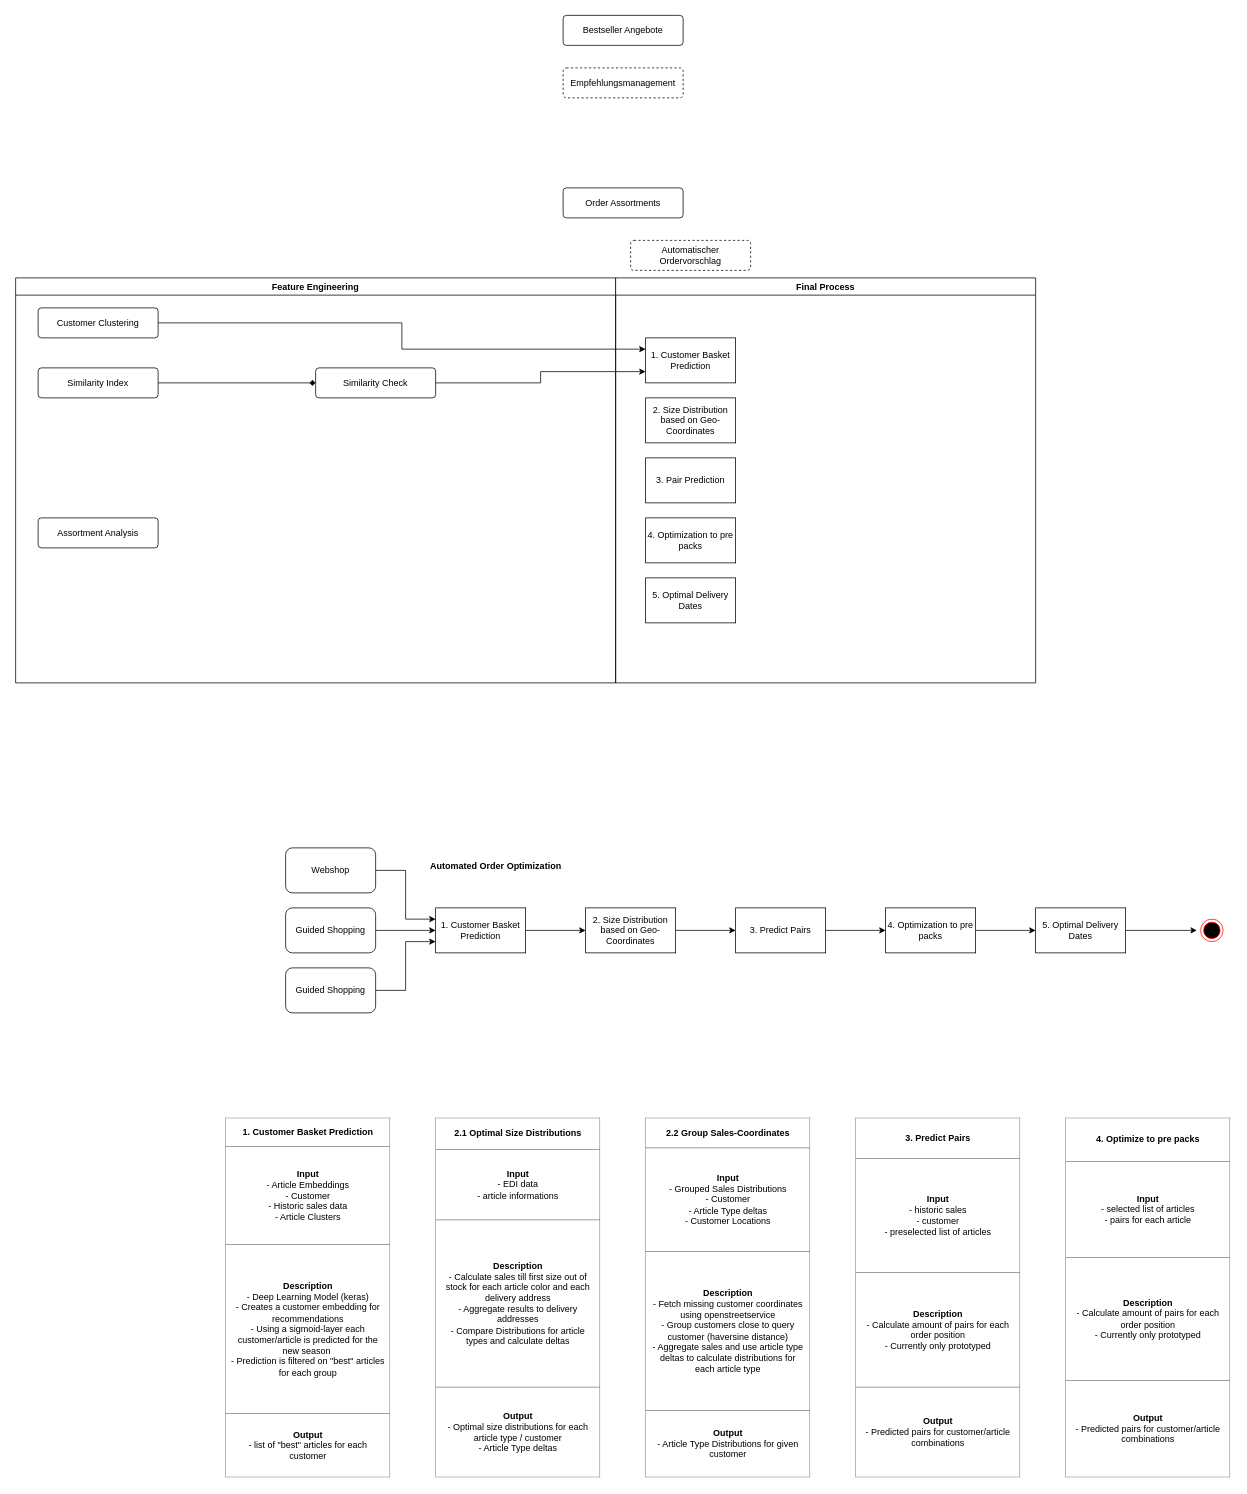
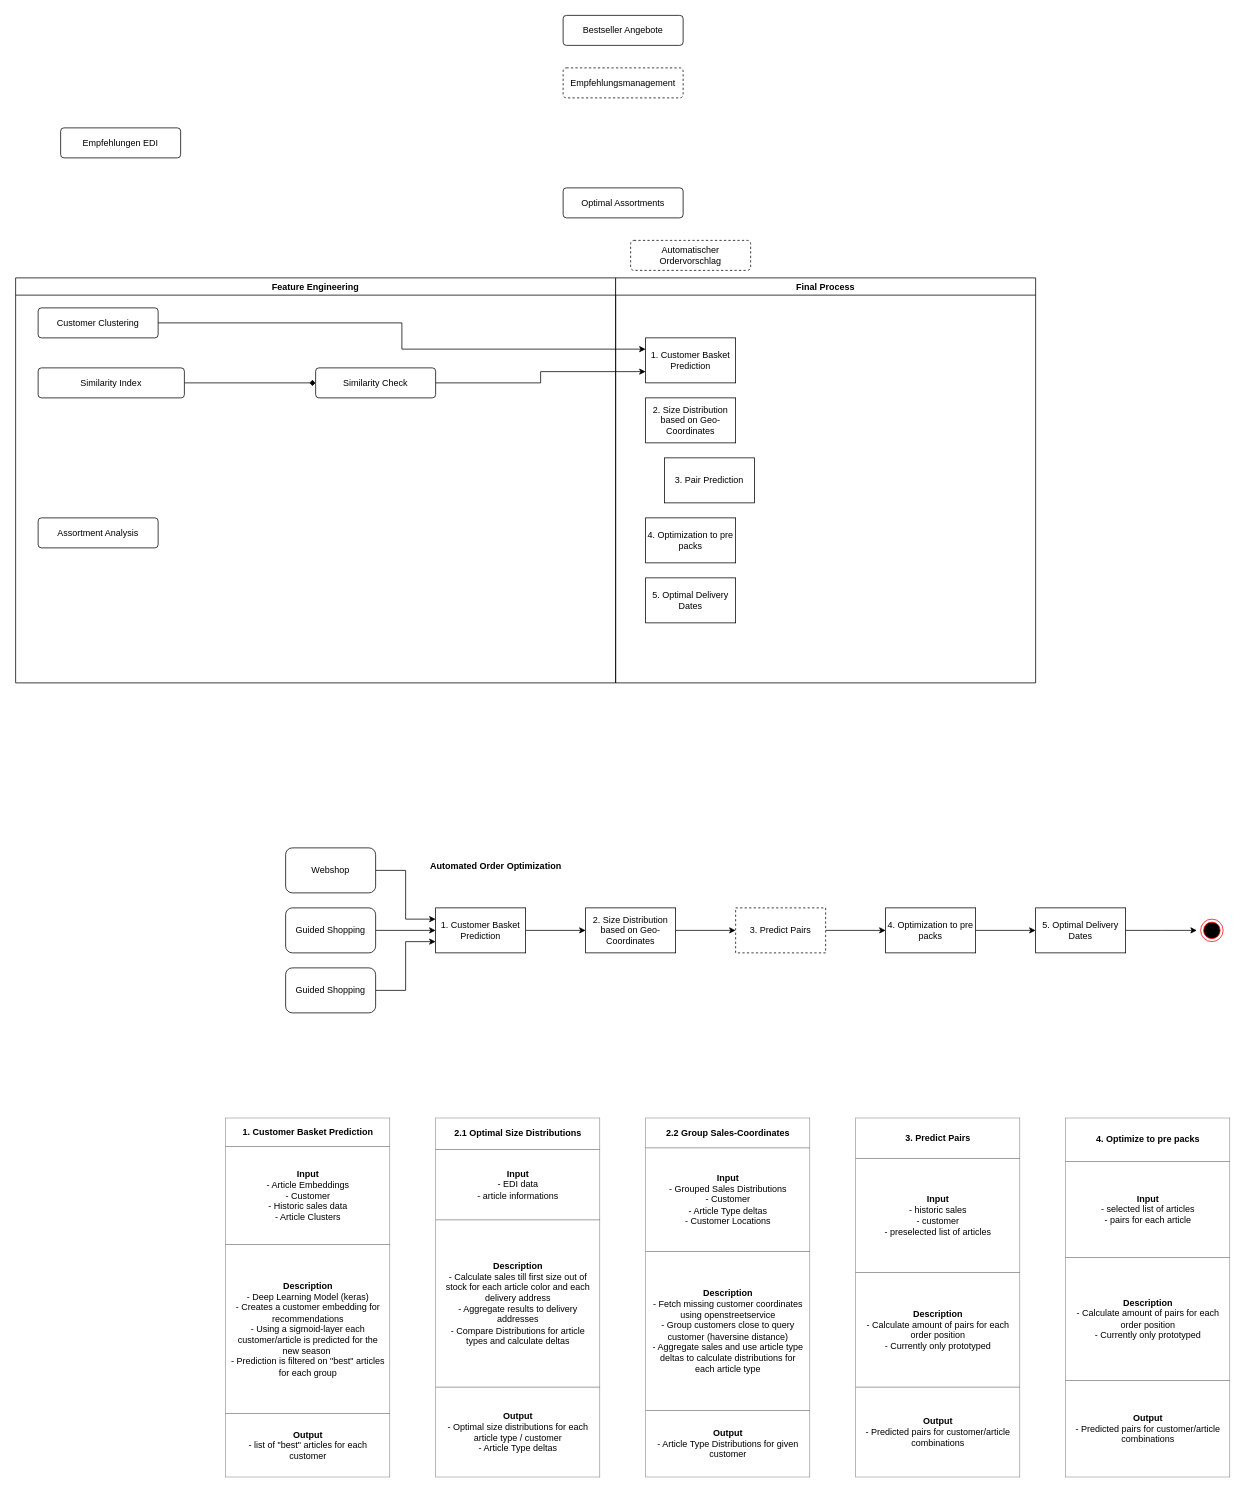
none -> (120, 143)
(623, 203) -> (623, 203)
(98, 383) -> (111, 383)
(690, 480) -> (709, 480)
(780, 930) -> (780, 930)
